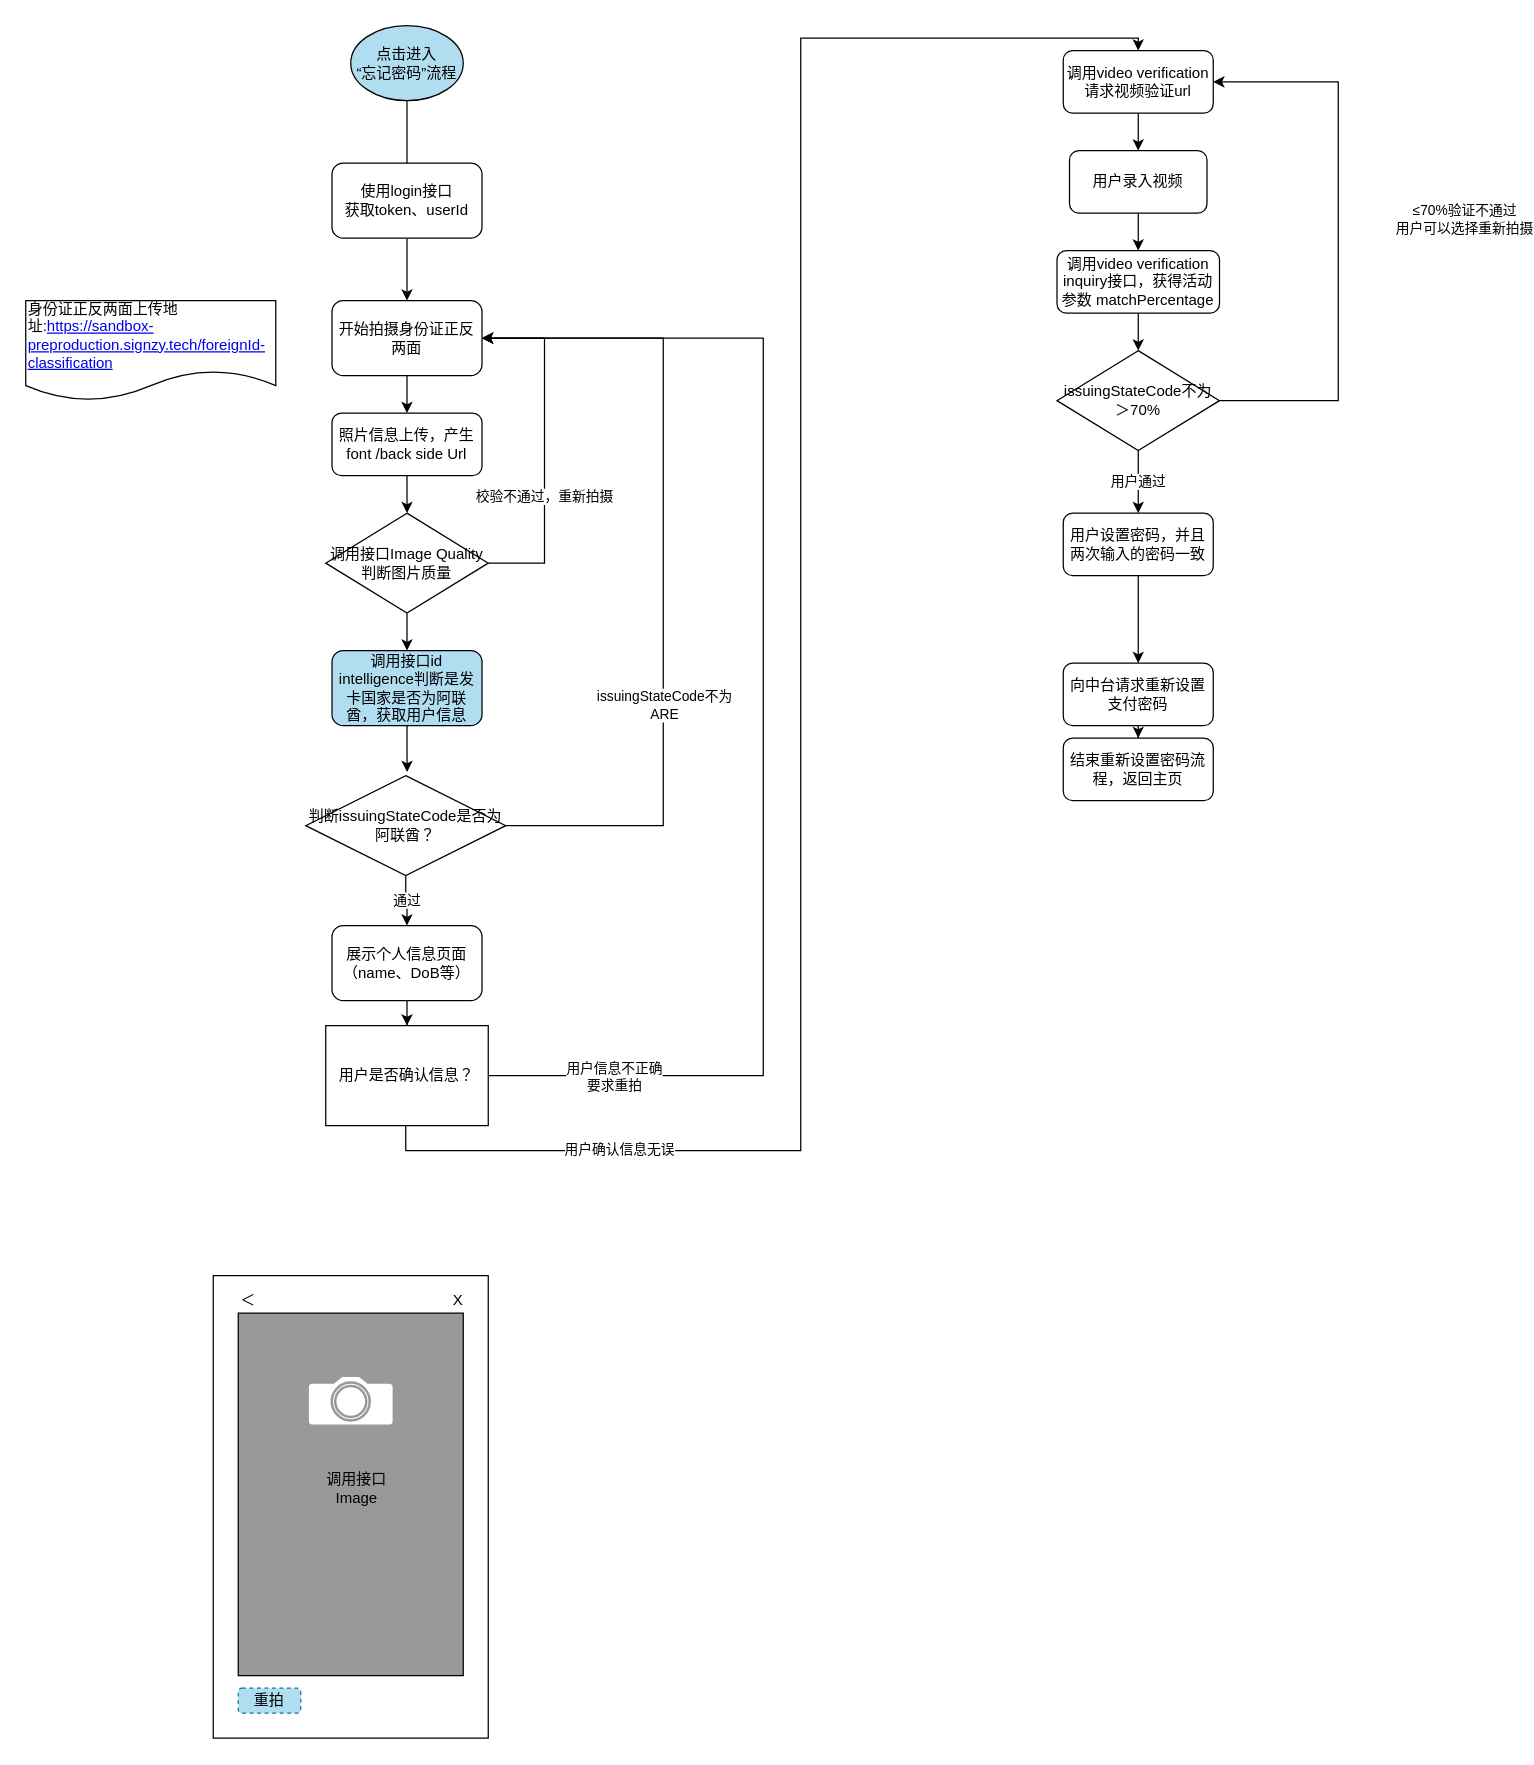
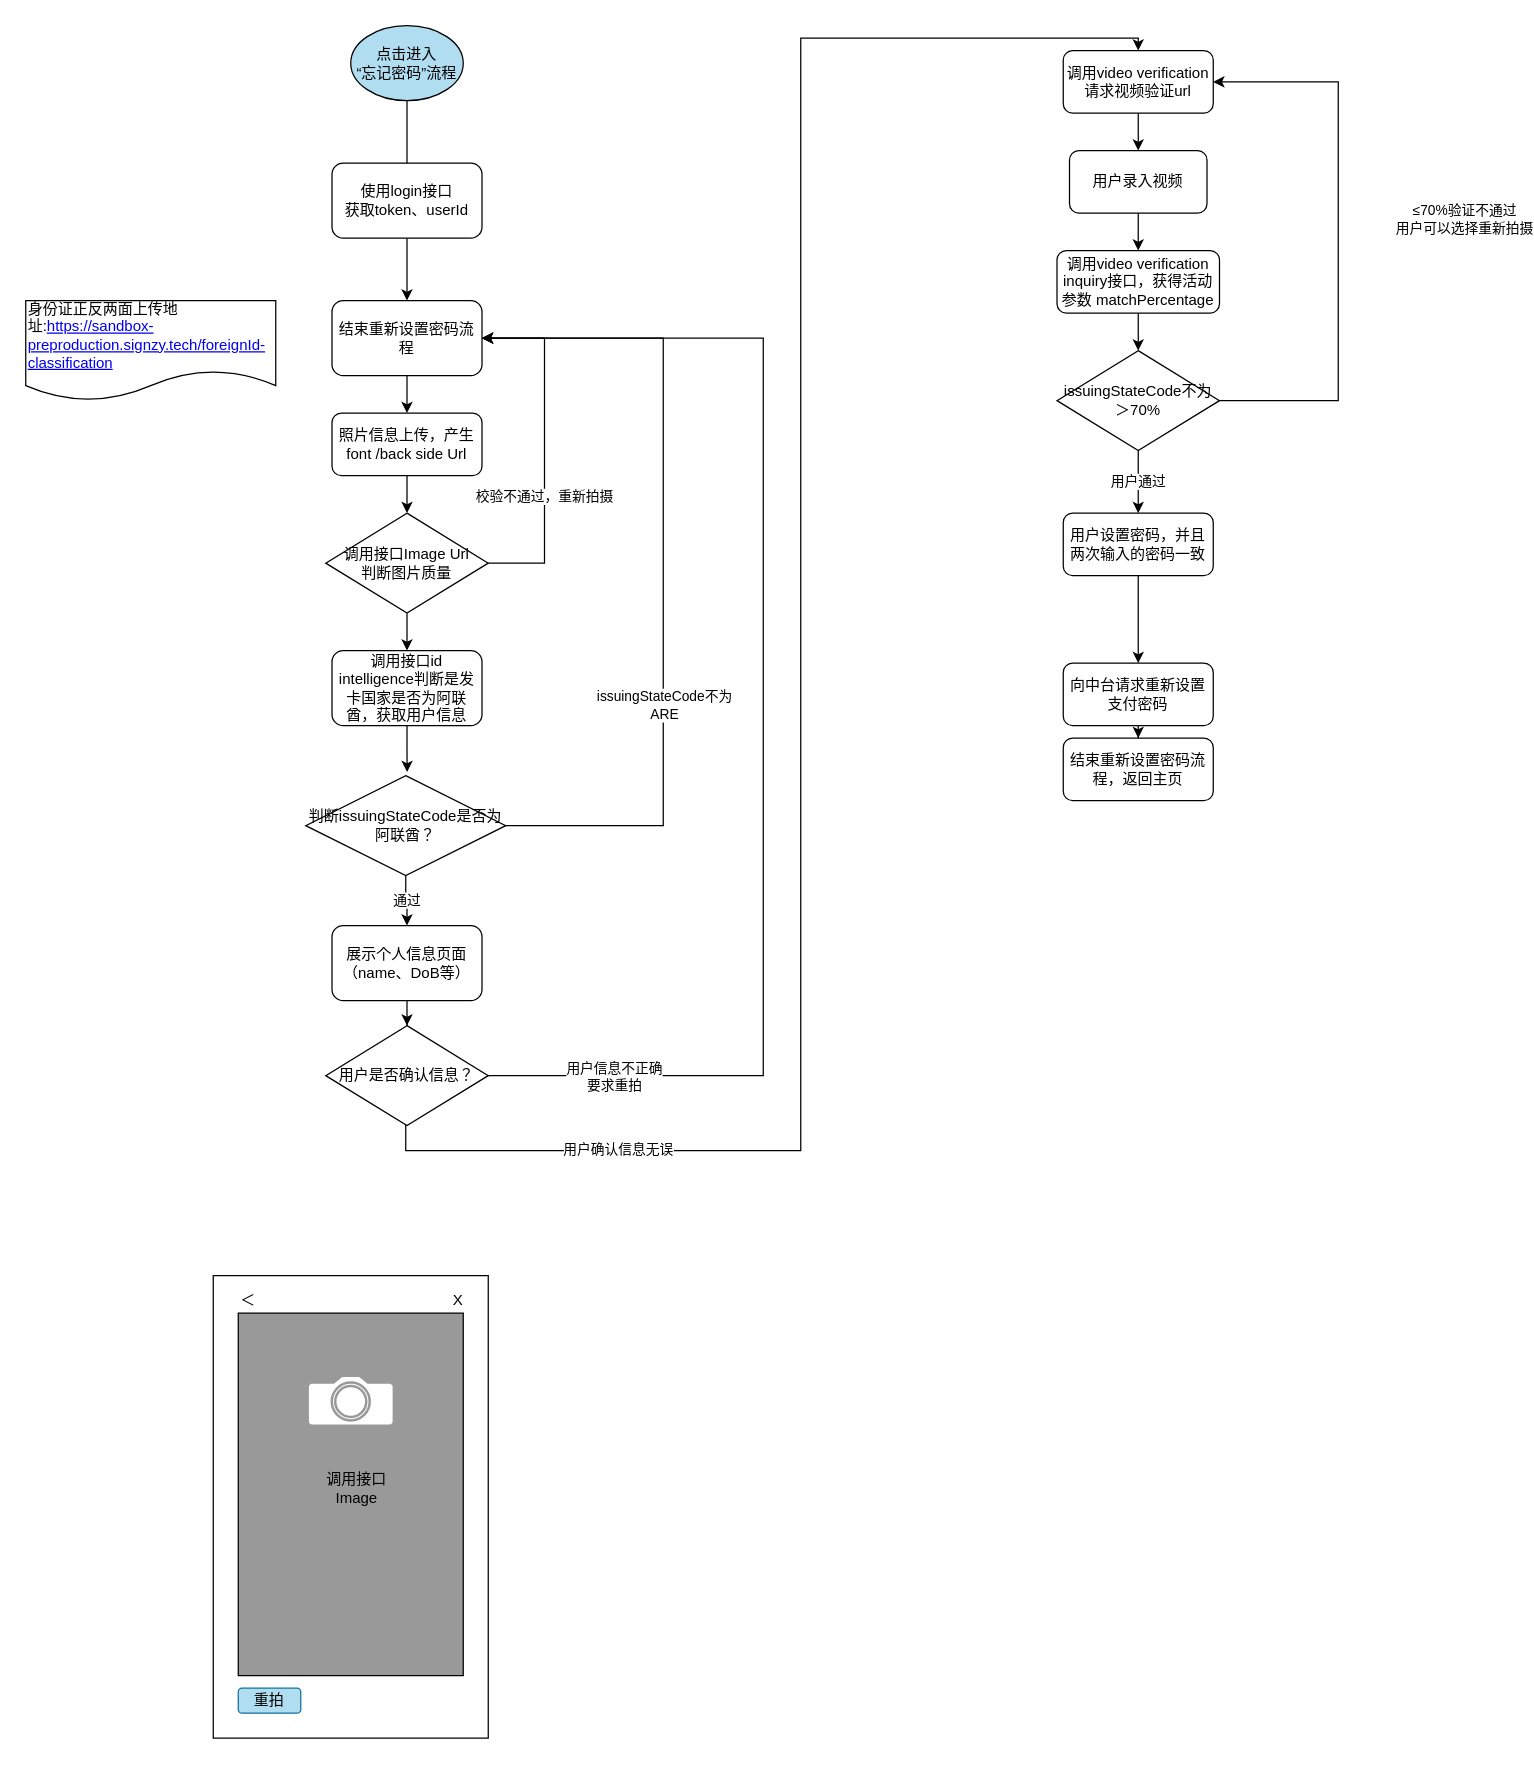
(407, 338) -> (407, 338)
(407, 563) -> (407, 563)
(407, 688) -> (407, 688)
(407, 1076) -> (407, 1076)
(269, 1701) -> (269, 1701)
